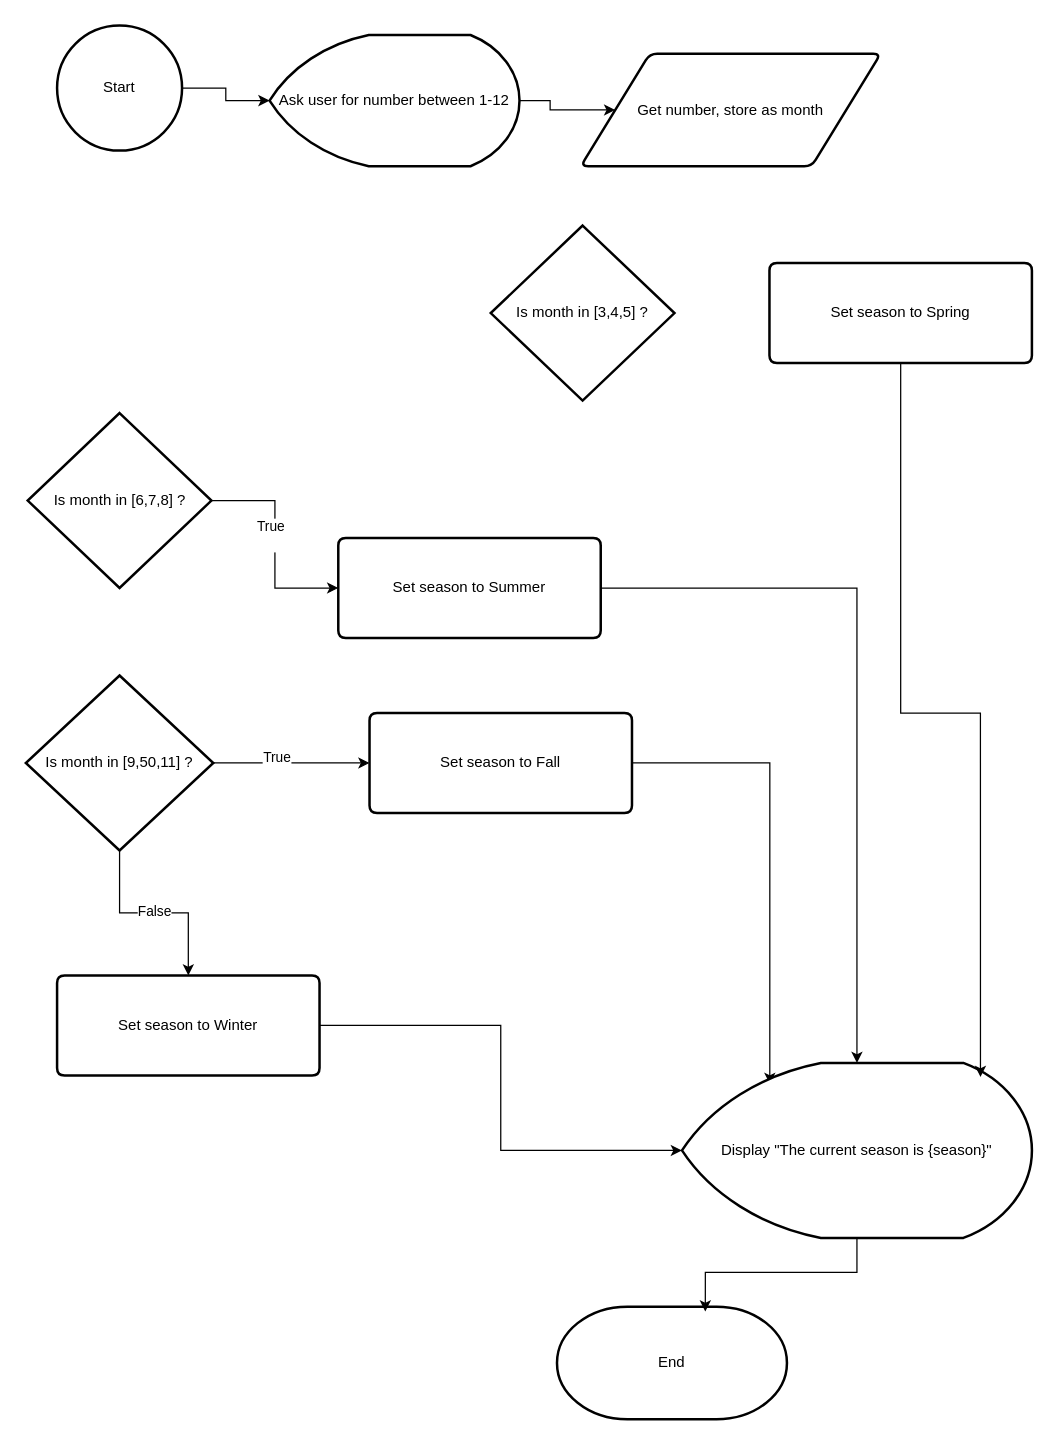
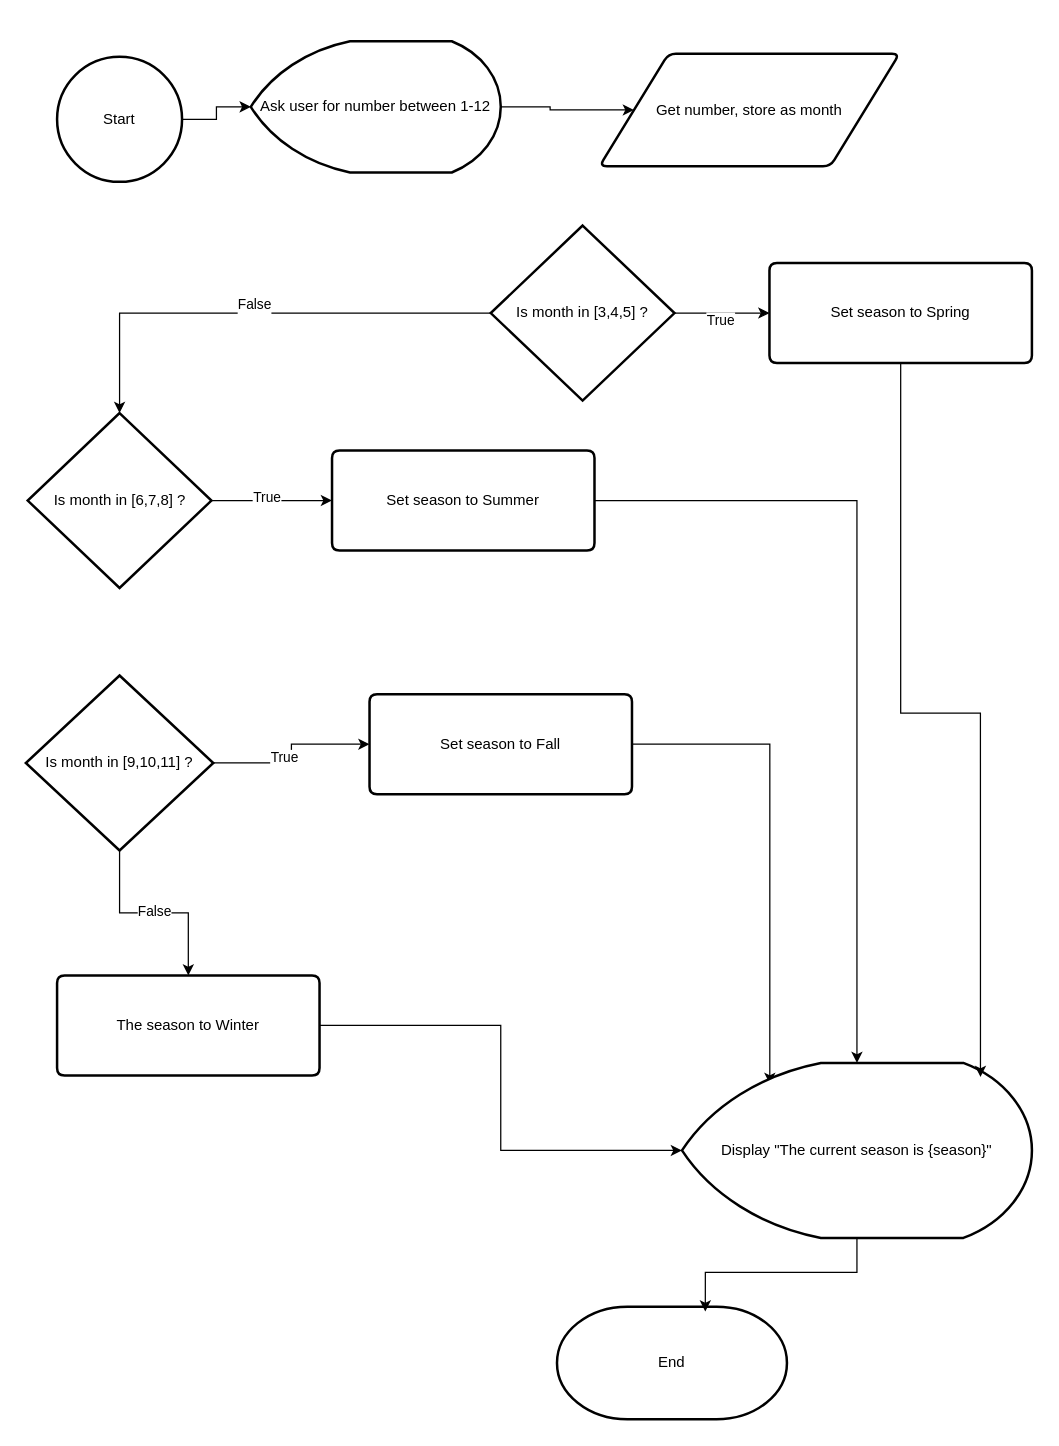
(119, 88) -> (119, 119)
(394, 101) -> (376, 107)
(731, 110) -> (749, 110)
none -> (381, 313)
none -> (695, 313)
(469, 588) -> (463, 501)
(119, 763) -> (119, 763)
(501, 763) -> (501, 744)
(188, 1026) -> (188, 1026)
